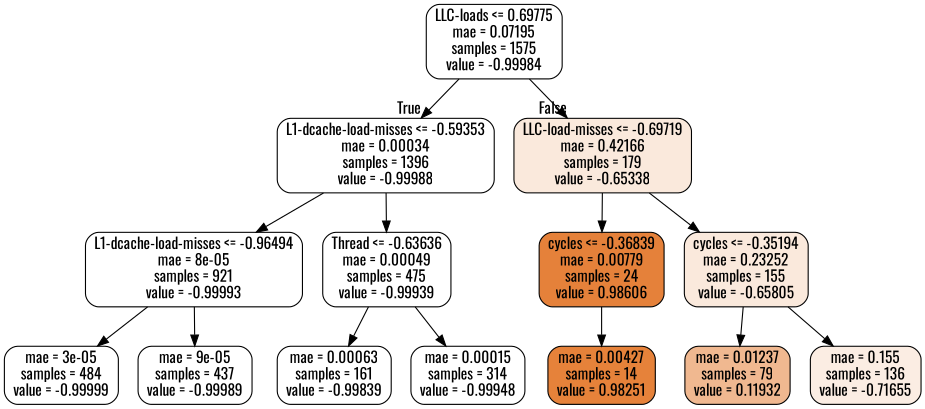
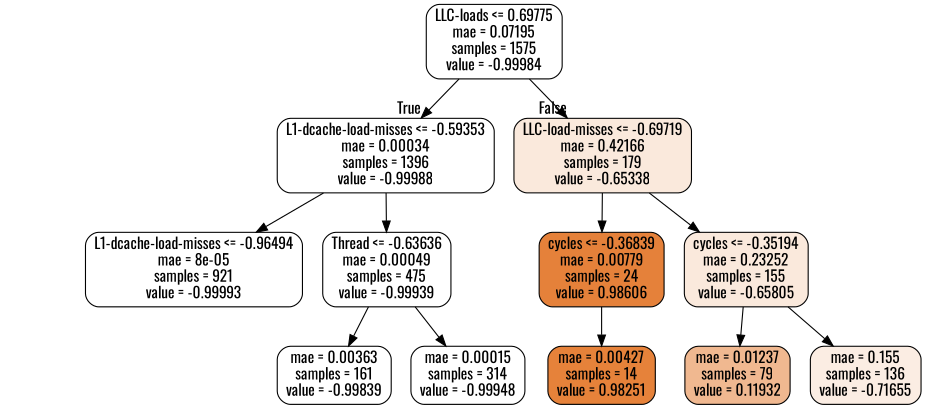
(61, 375) -> none
(195, 375) -> none
(334, 375) -> (334, 375)
